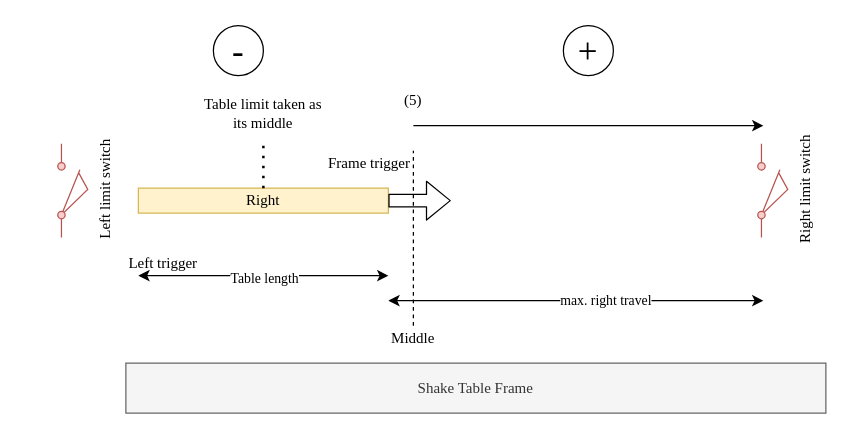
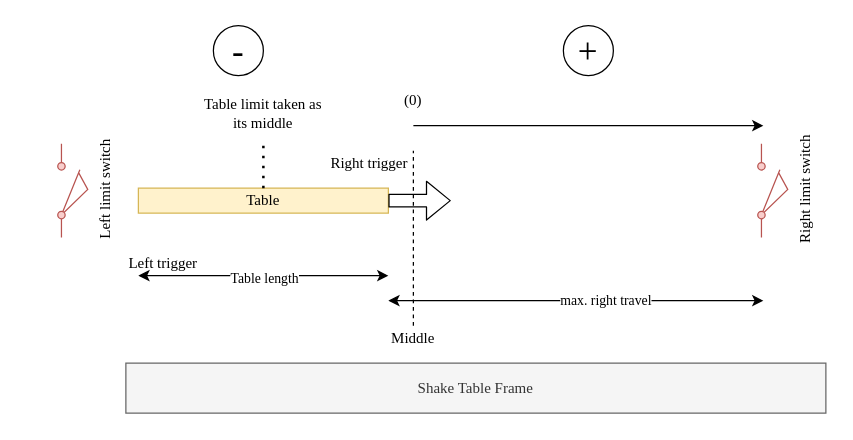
(413, 101) -> (413, 101)
(369, 163) -> (369, 163)
(263, 201) -> (263, 201)
